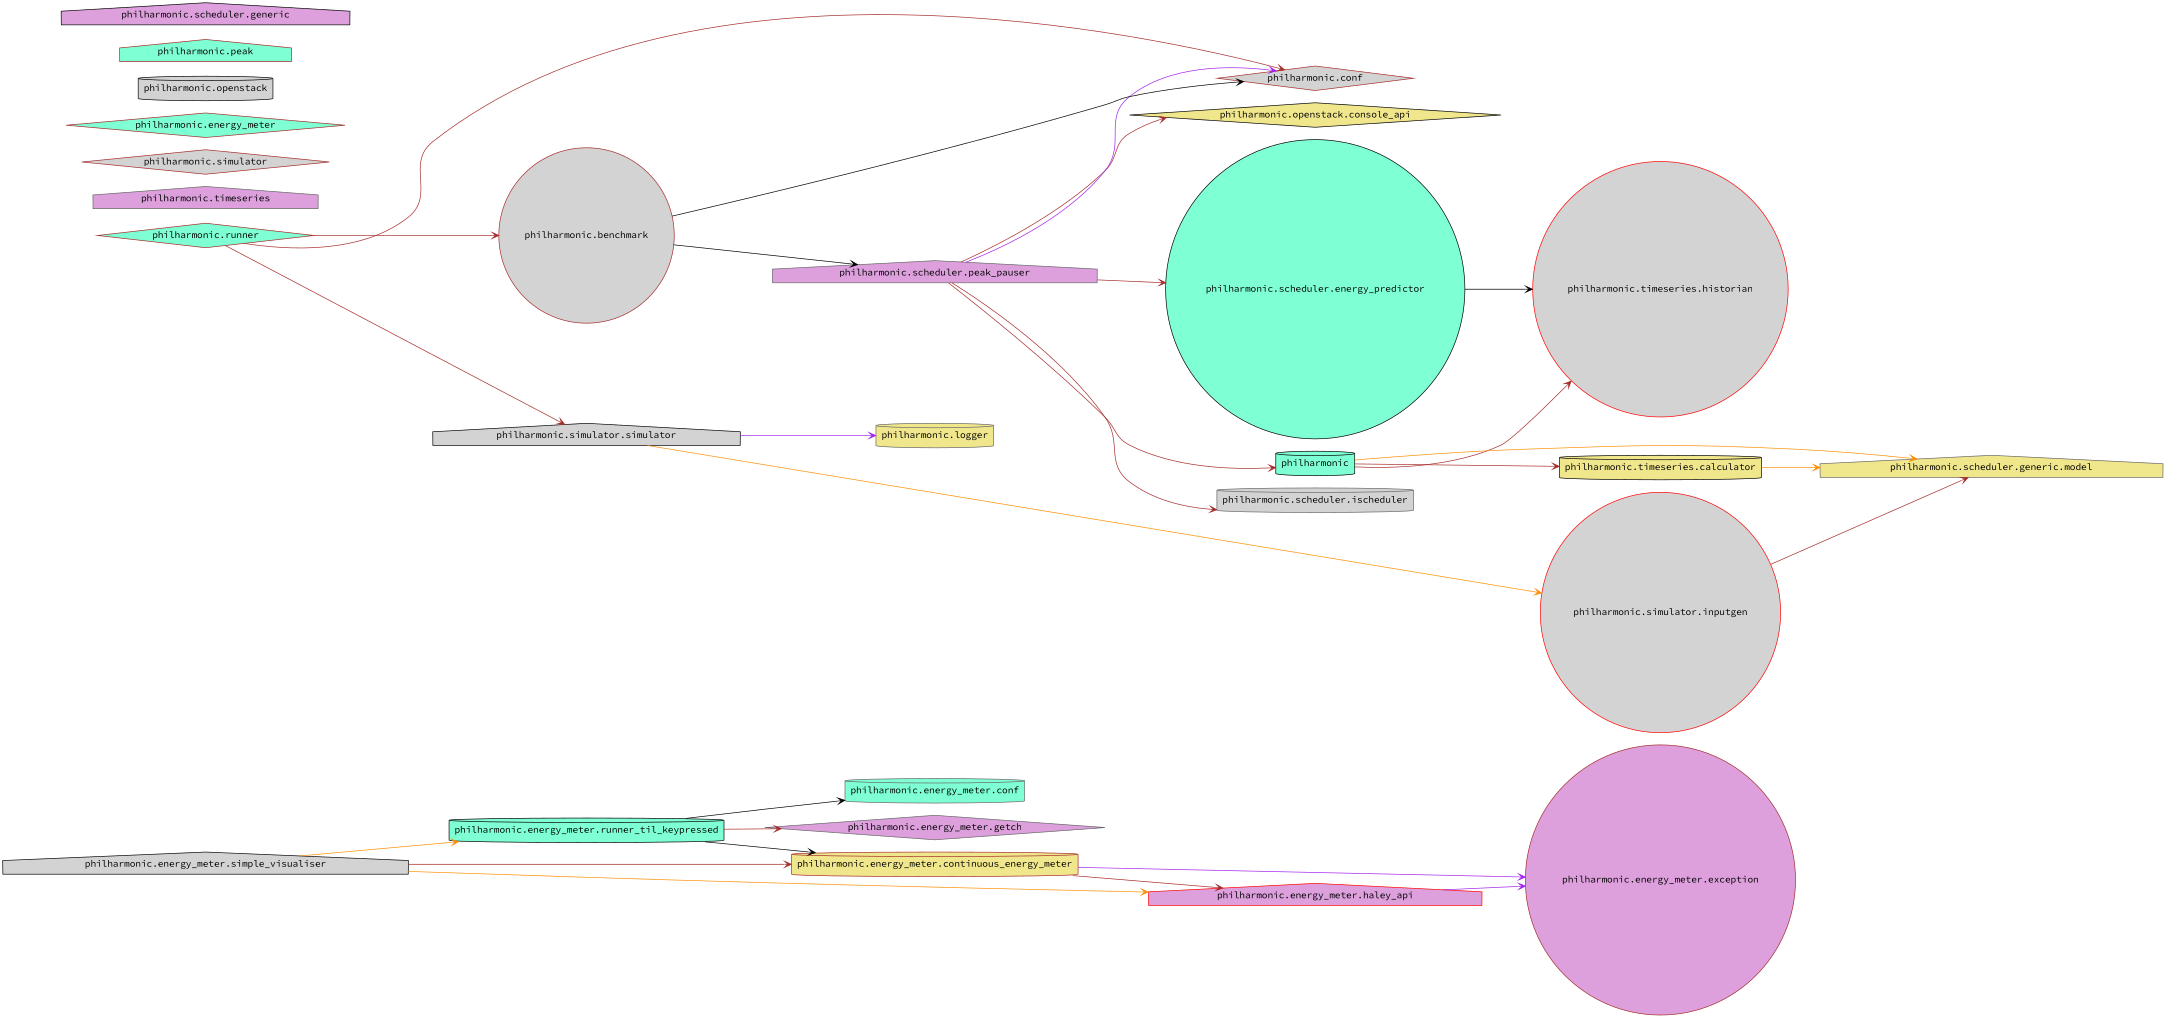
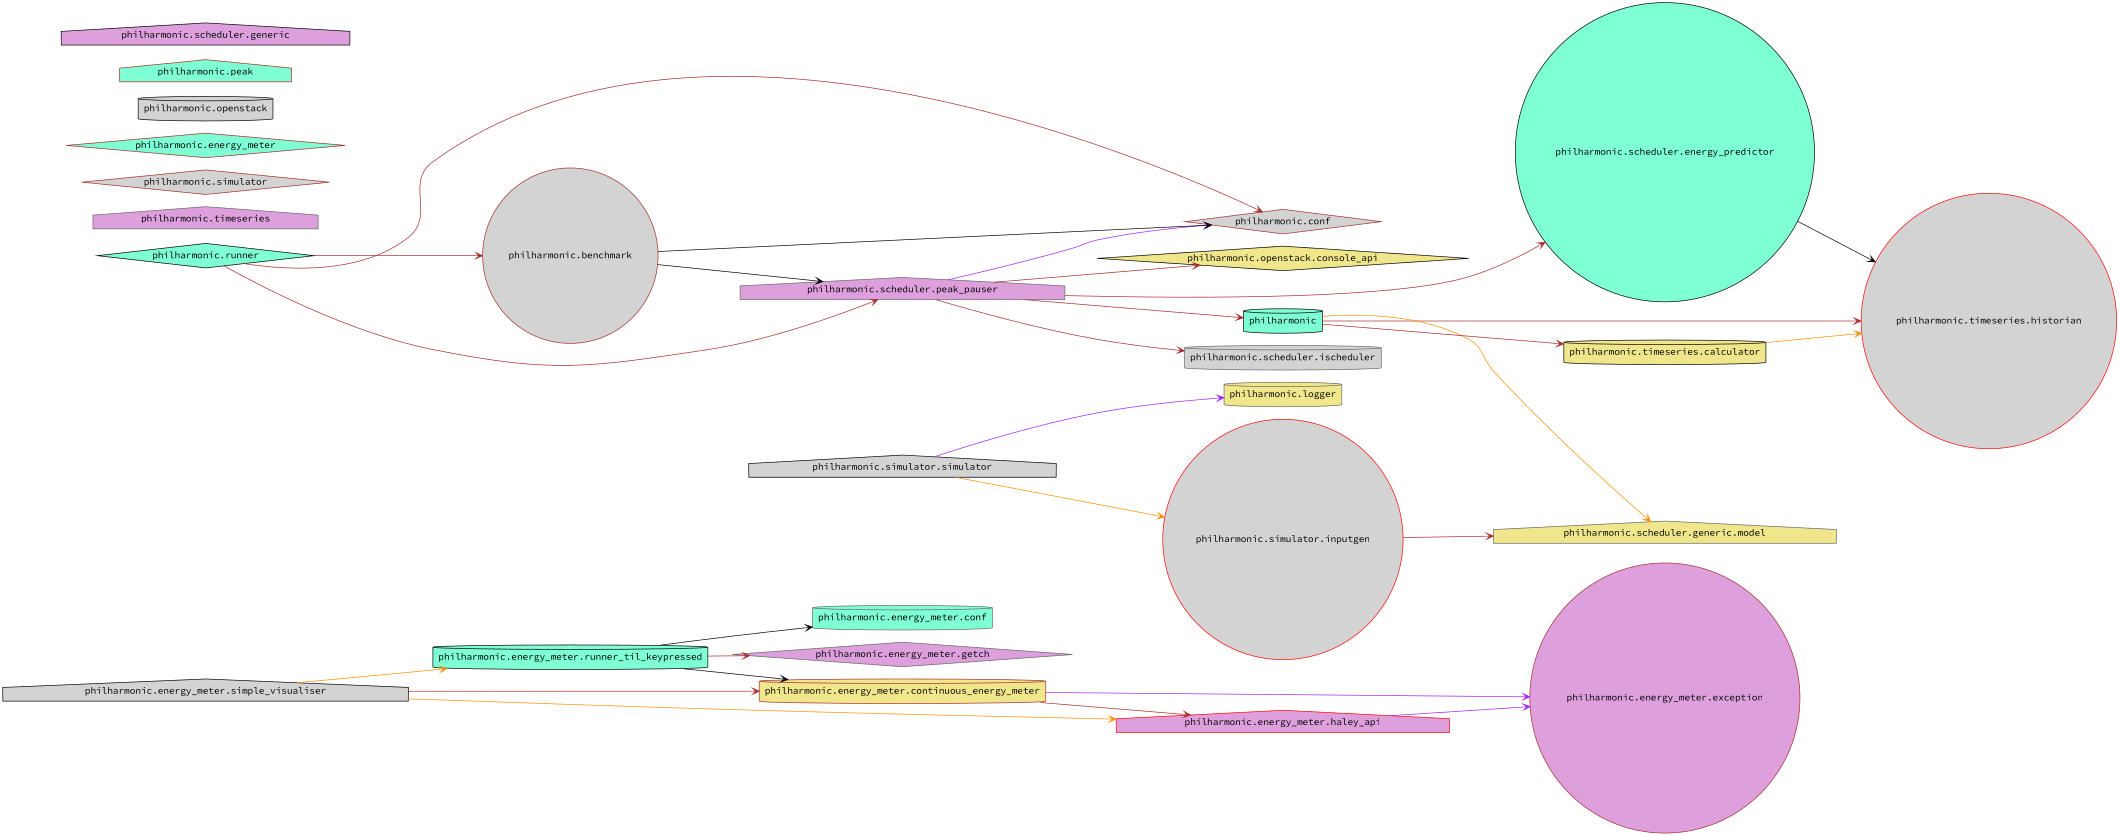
(206, 235) -> (206, 256)
(392, 333) -> (543, 365)
(1787, 468) -> (1810, 338)
